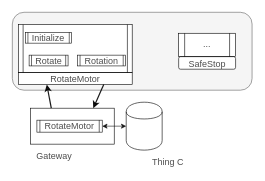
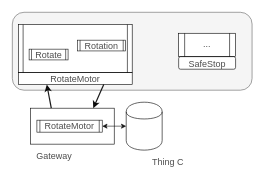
(49, 38) -> none
(49, 61) -> (49, 55)
(102, 61) -> (102, 46)
